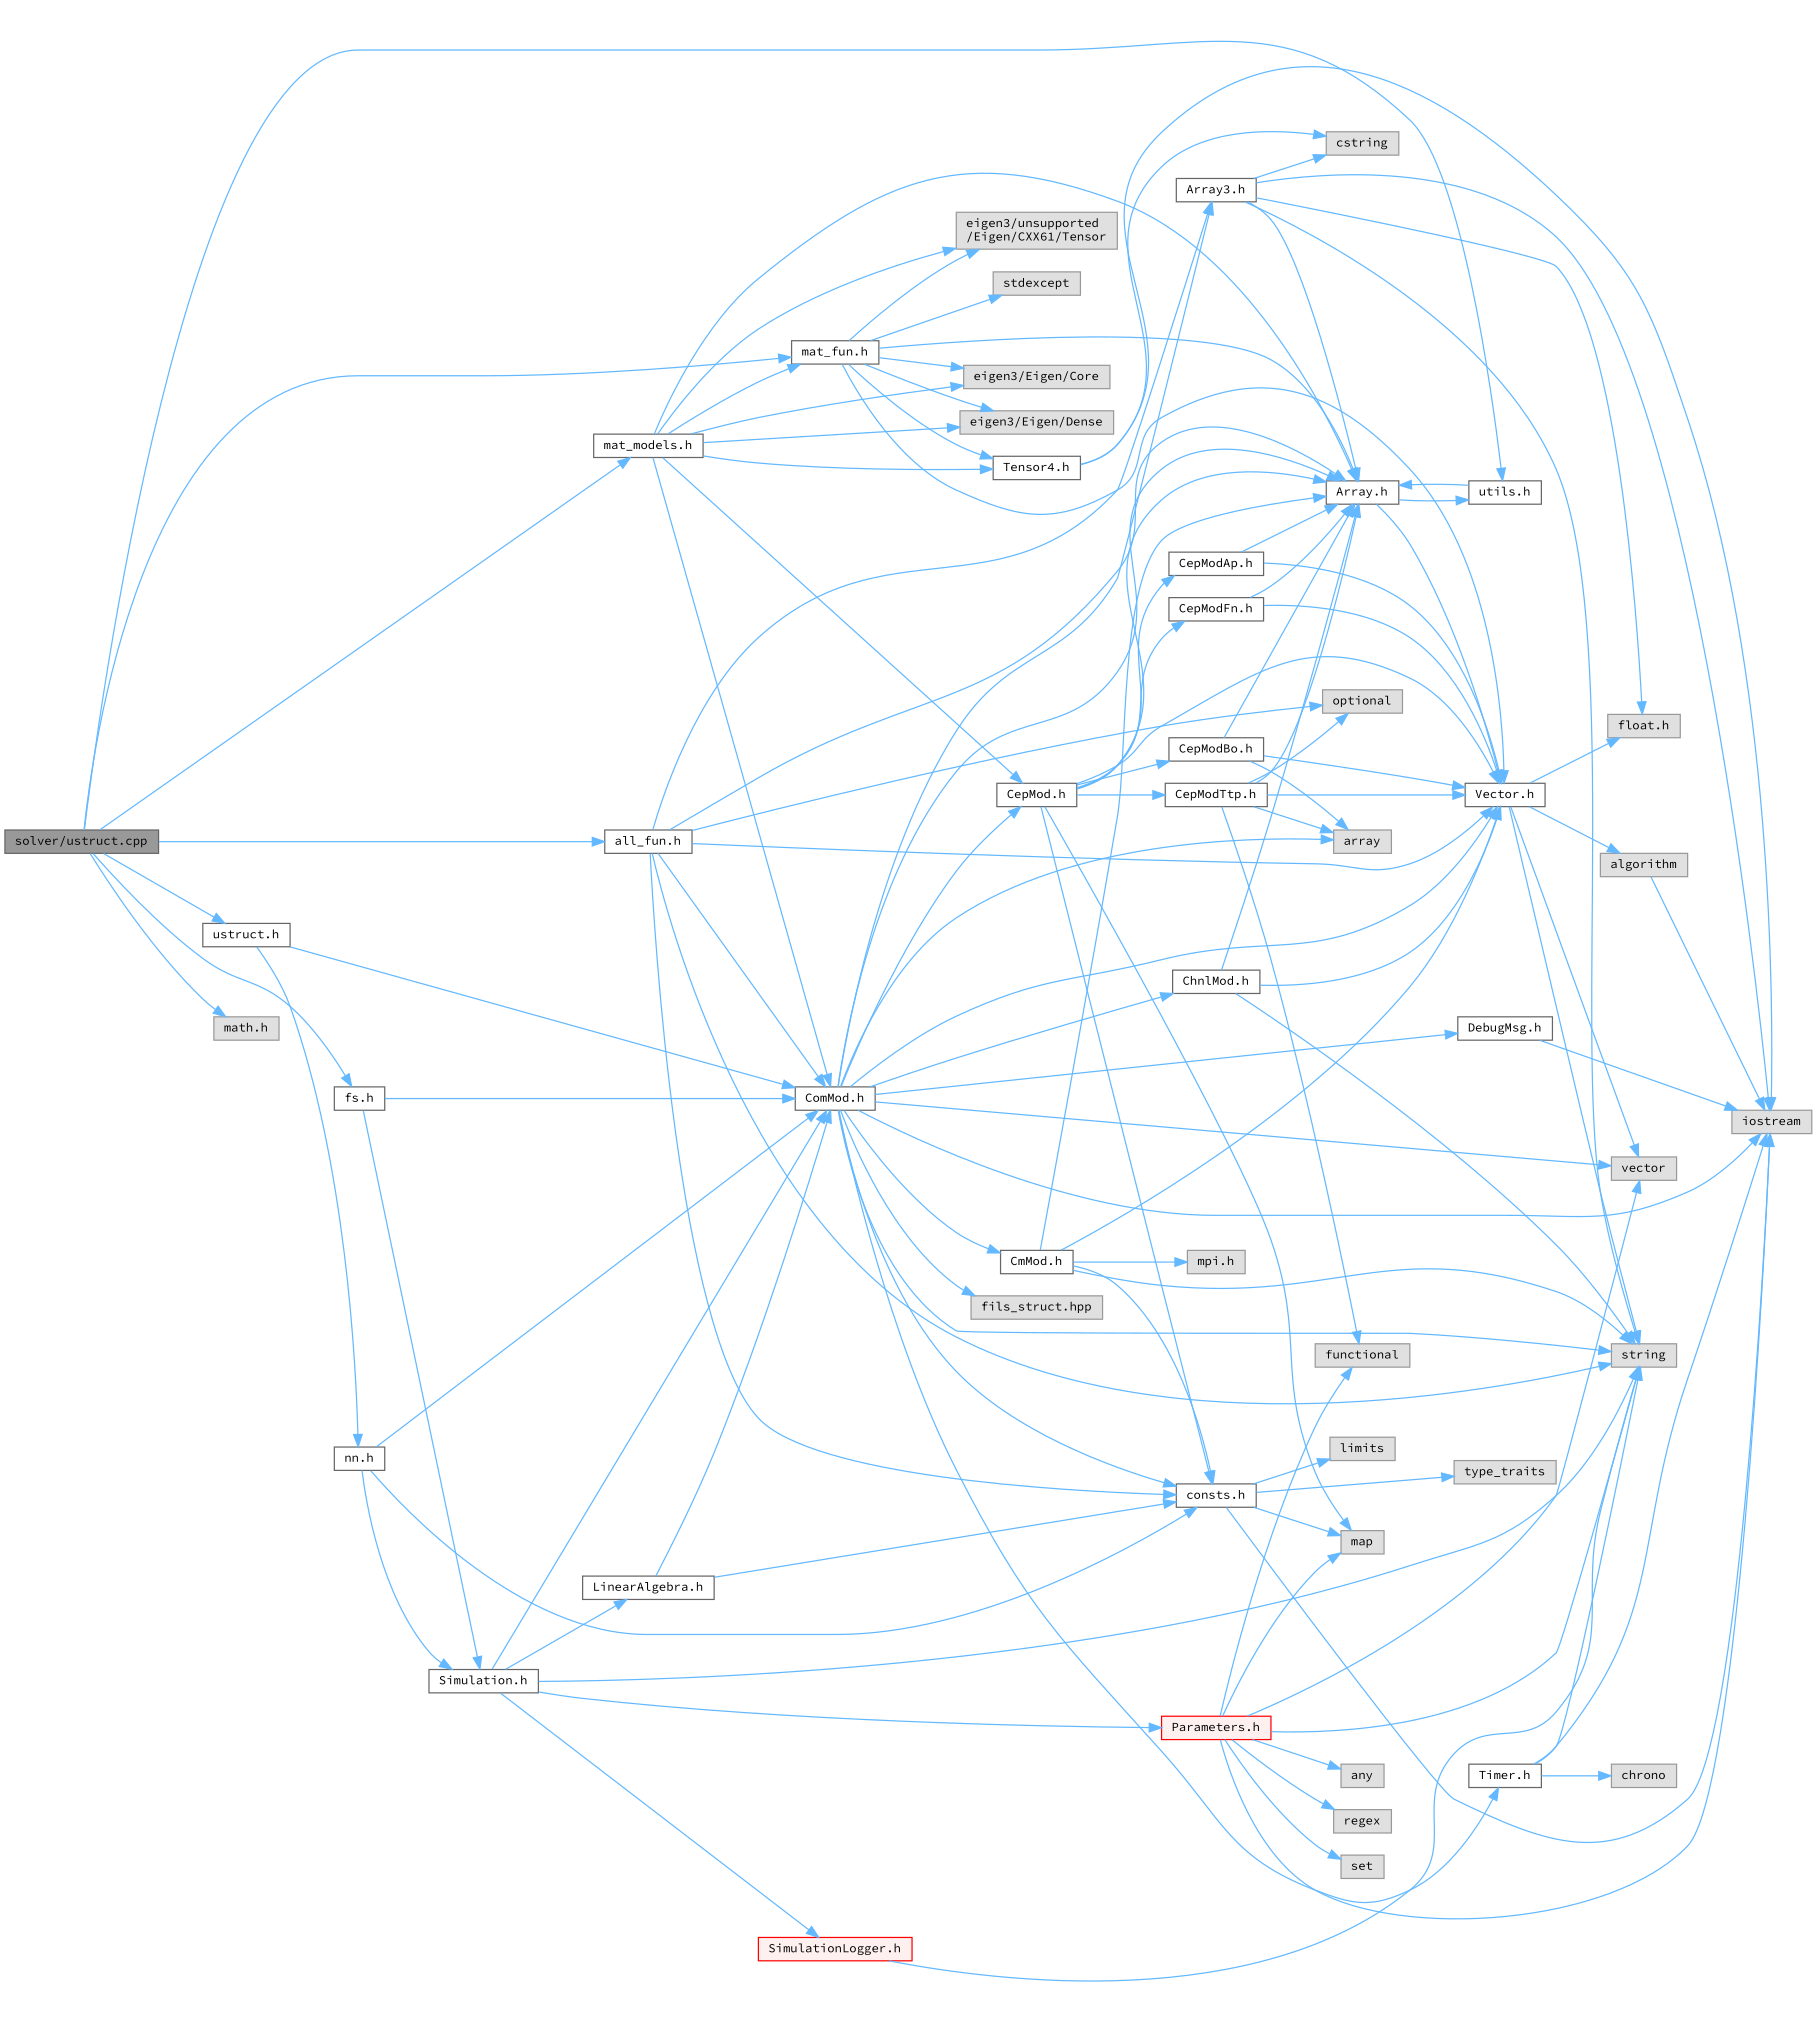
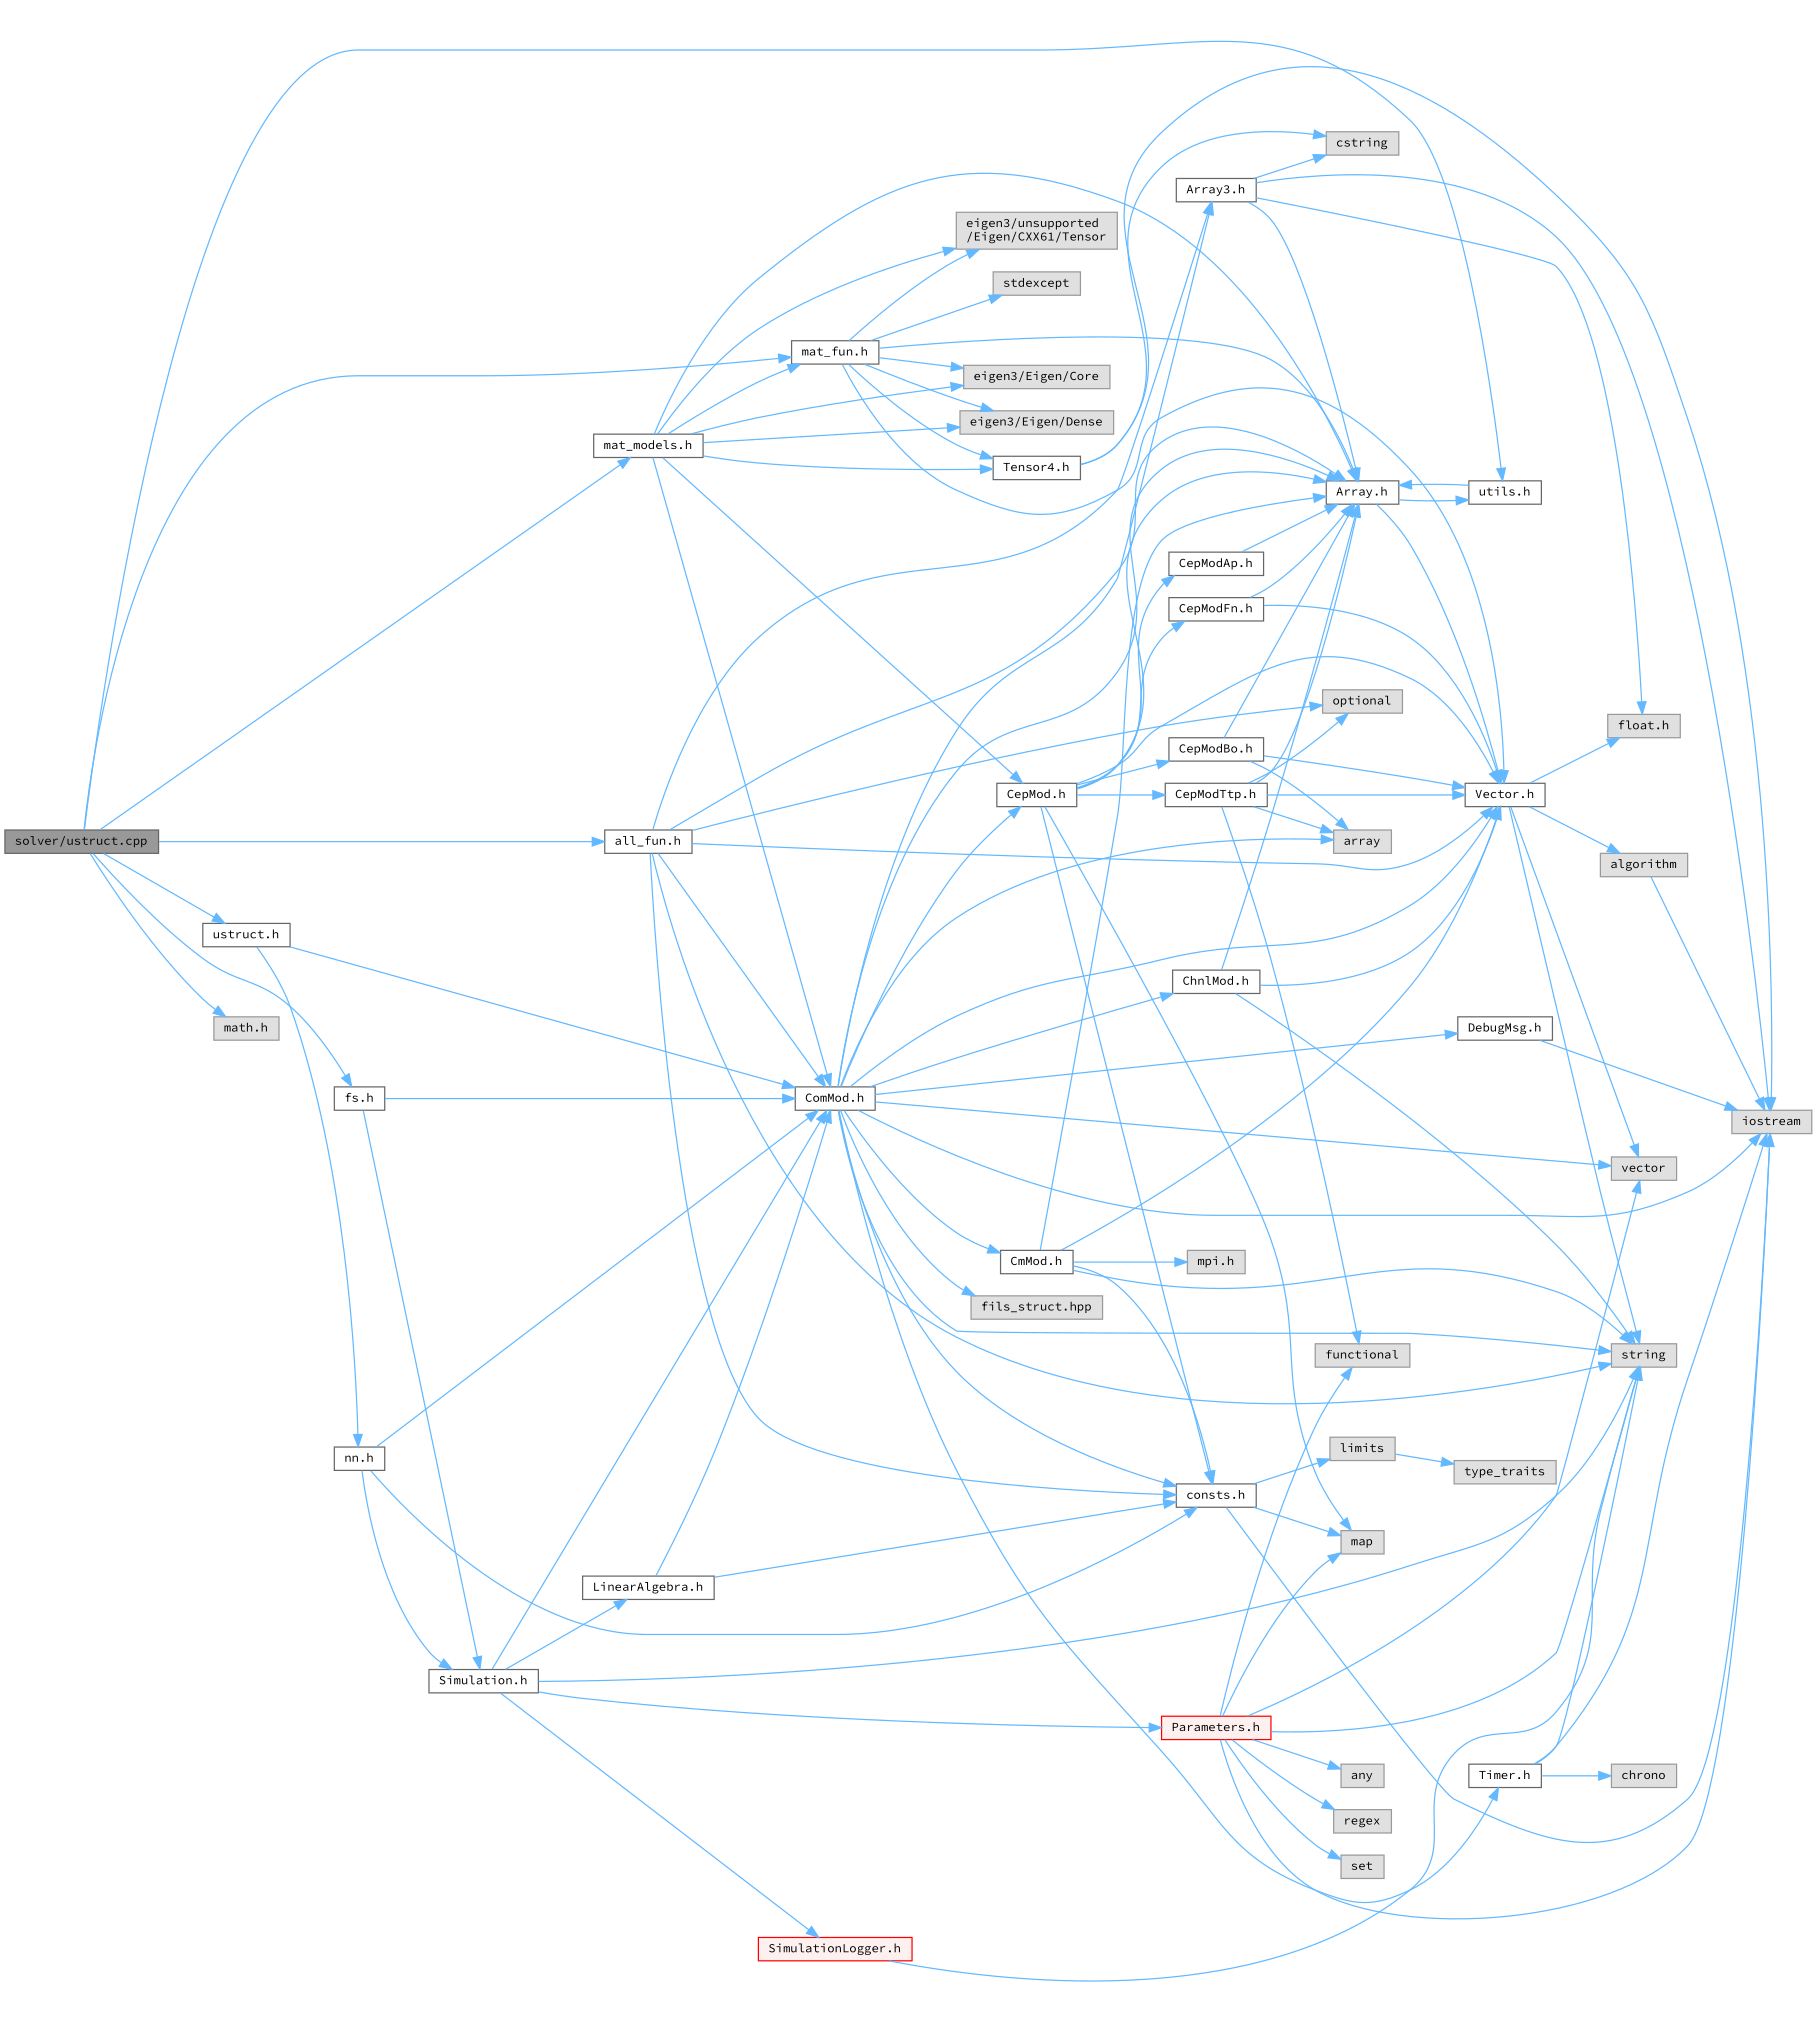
(1423, 618) -> none
(1590, 692) -> none
(1349, 1485) -> (1418, 1458)
